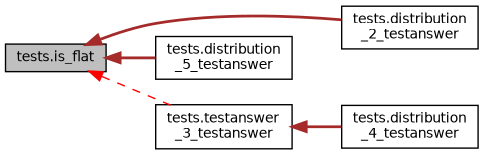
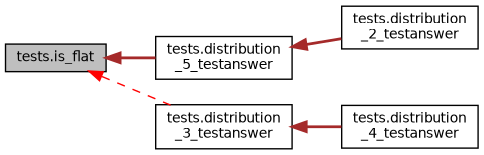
(219, 17) -> (324, 42)
(224, 127) -> (224, 127)
